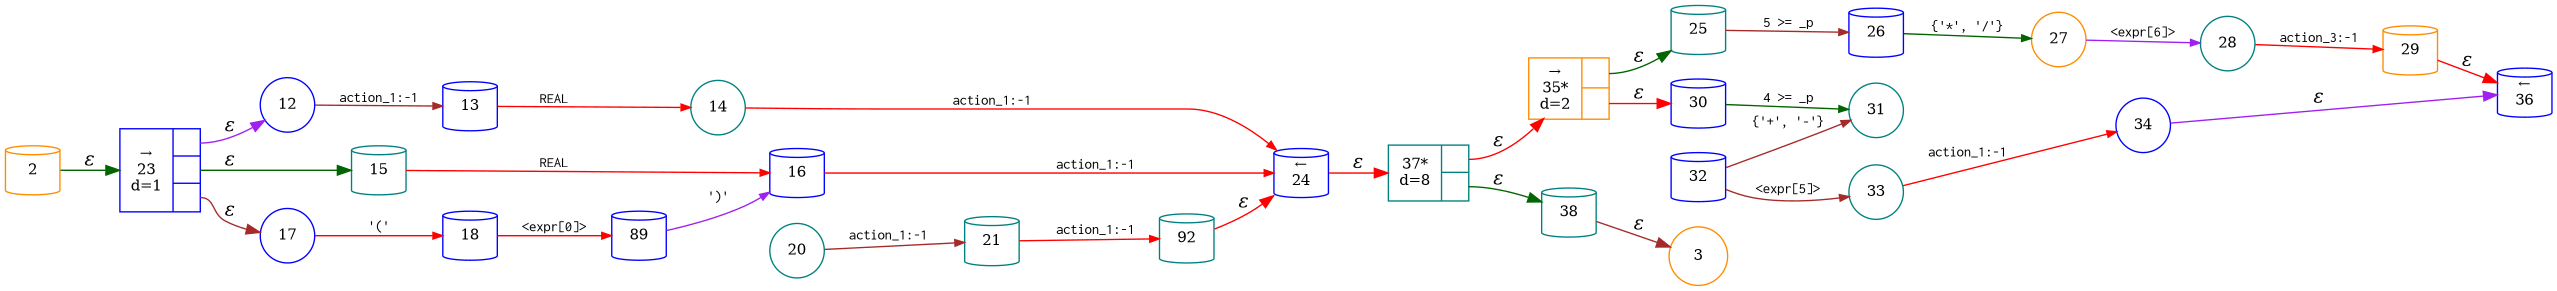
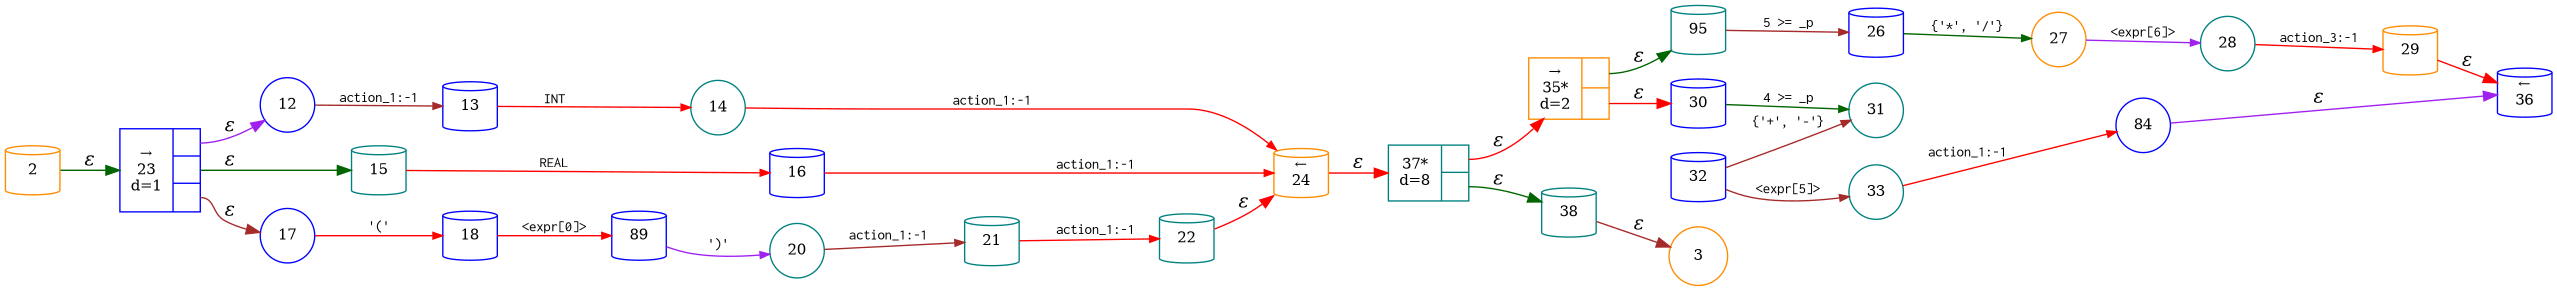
(1698, 30) -> (1698, 30)
(555, 99) -> (555, 99)
(2143, 125) -> (2143, 125)
(1301, 173) -> (1301, 173)
(715, 217) -> (713, 256)
(1187, 238) -> (1187, 238)
